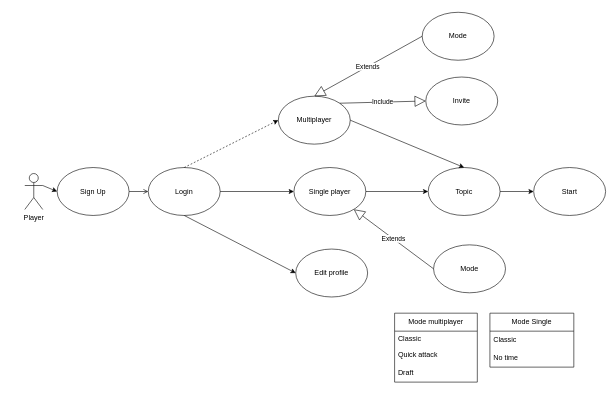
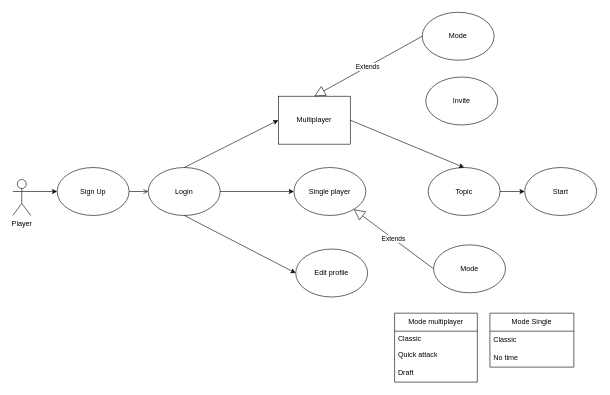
(377, 102) -> none
(314, 120) -> (314, 120)
(229, 145) -> (229, 145)
(33, 192) -> (21, 198)
(395, 192) -> none
(570, 192) -> (561, 192)
